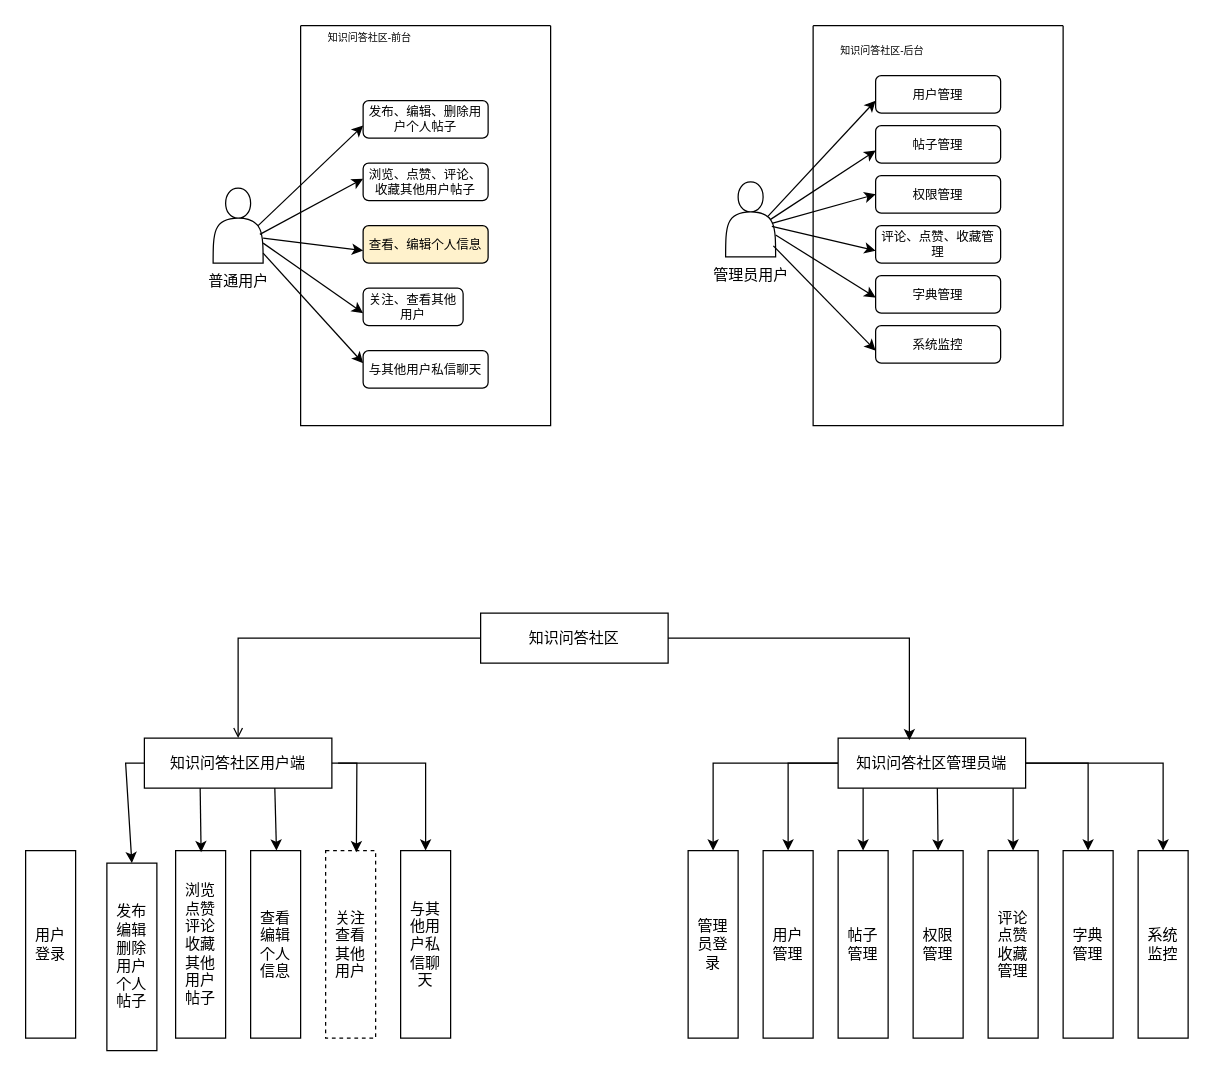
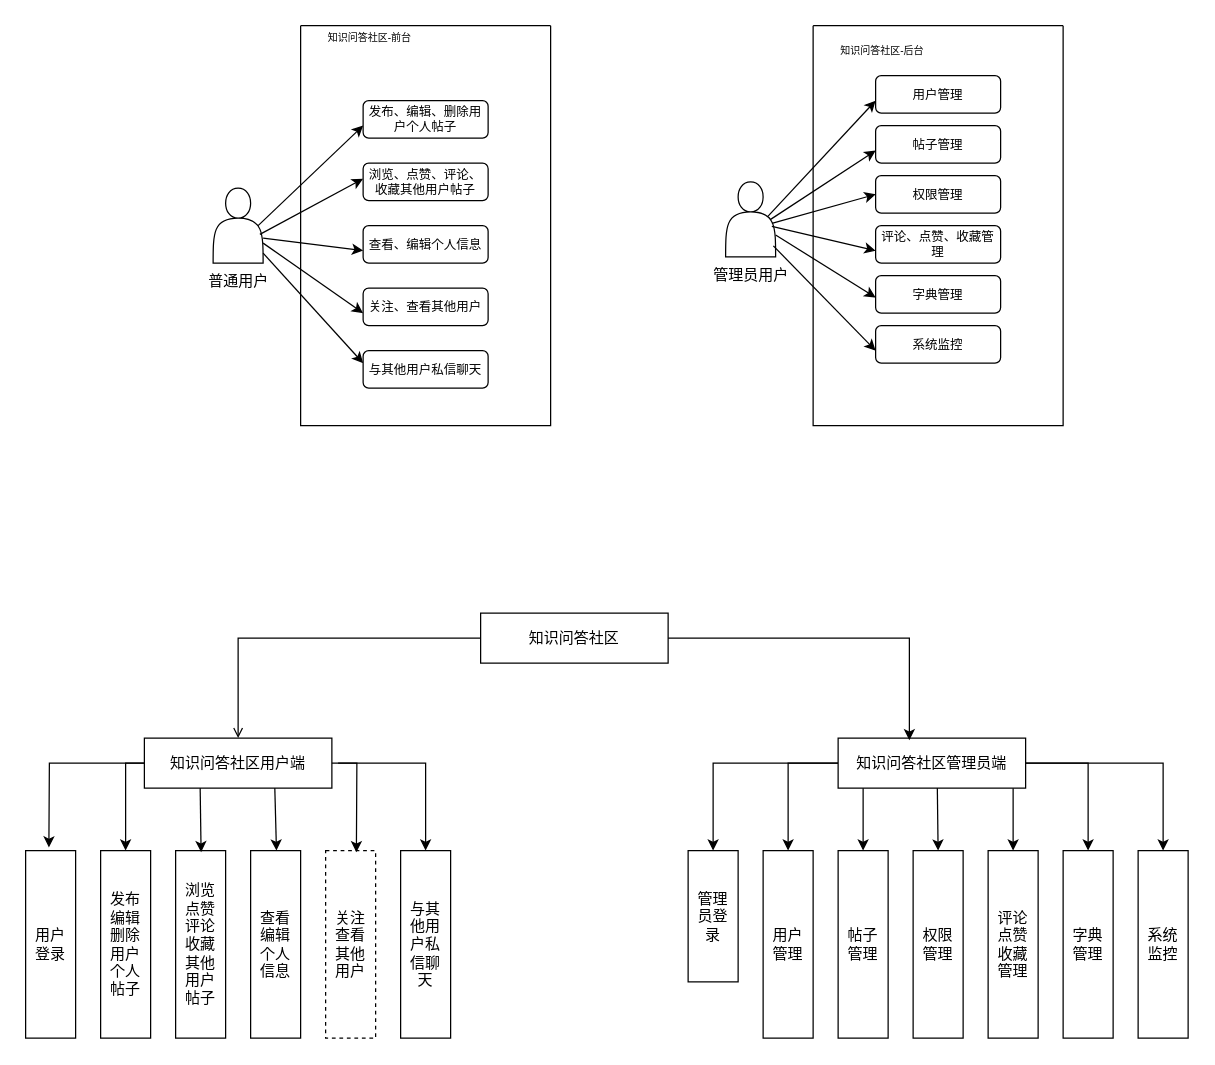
(426, 244) -> (426, 244)
(413, 307) -> (426, 307)
none -> (49, 764)
(713, 944) -> (713, 916)
(132, 957) -> (126, 944)
